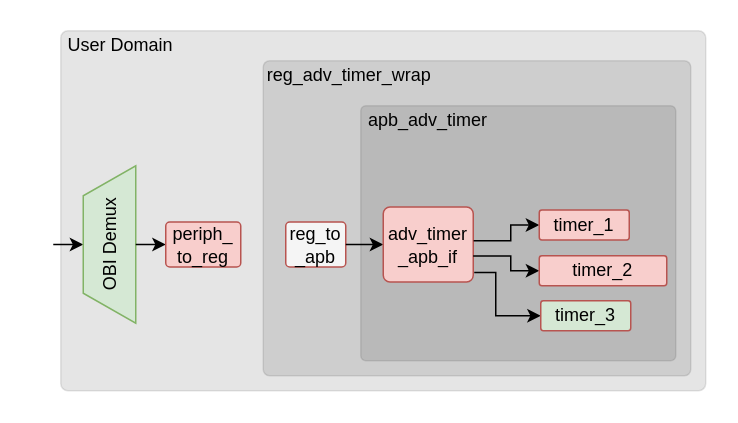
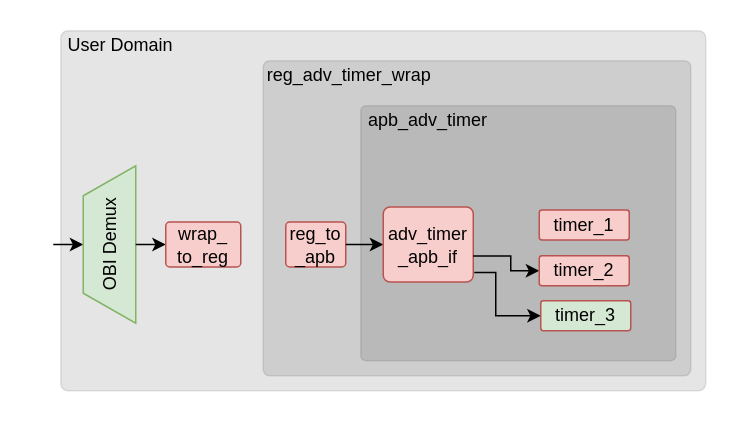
(509, 241) -> none
(203, 245) -> (203, 245)
(316, 245) -> (316, 245)
(603, 271) -> (584, 271)
